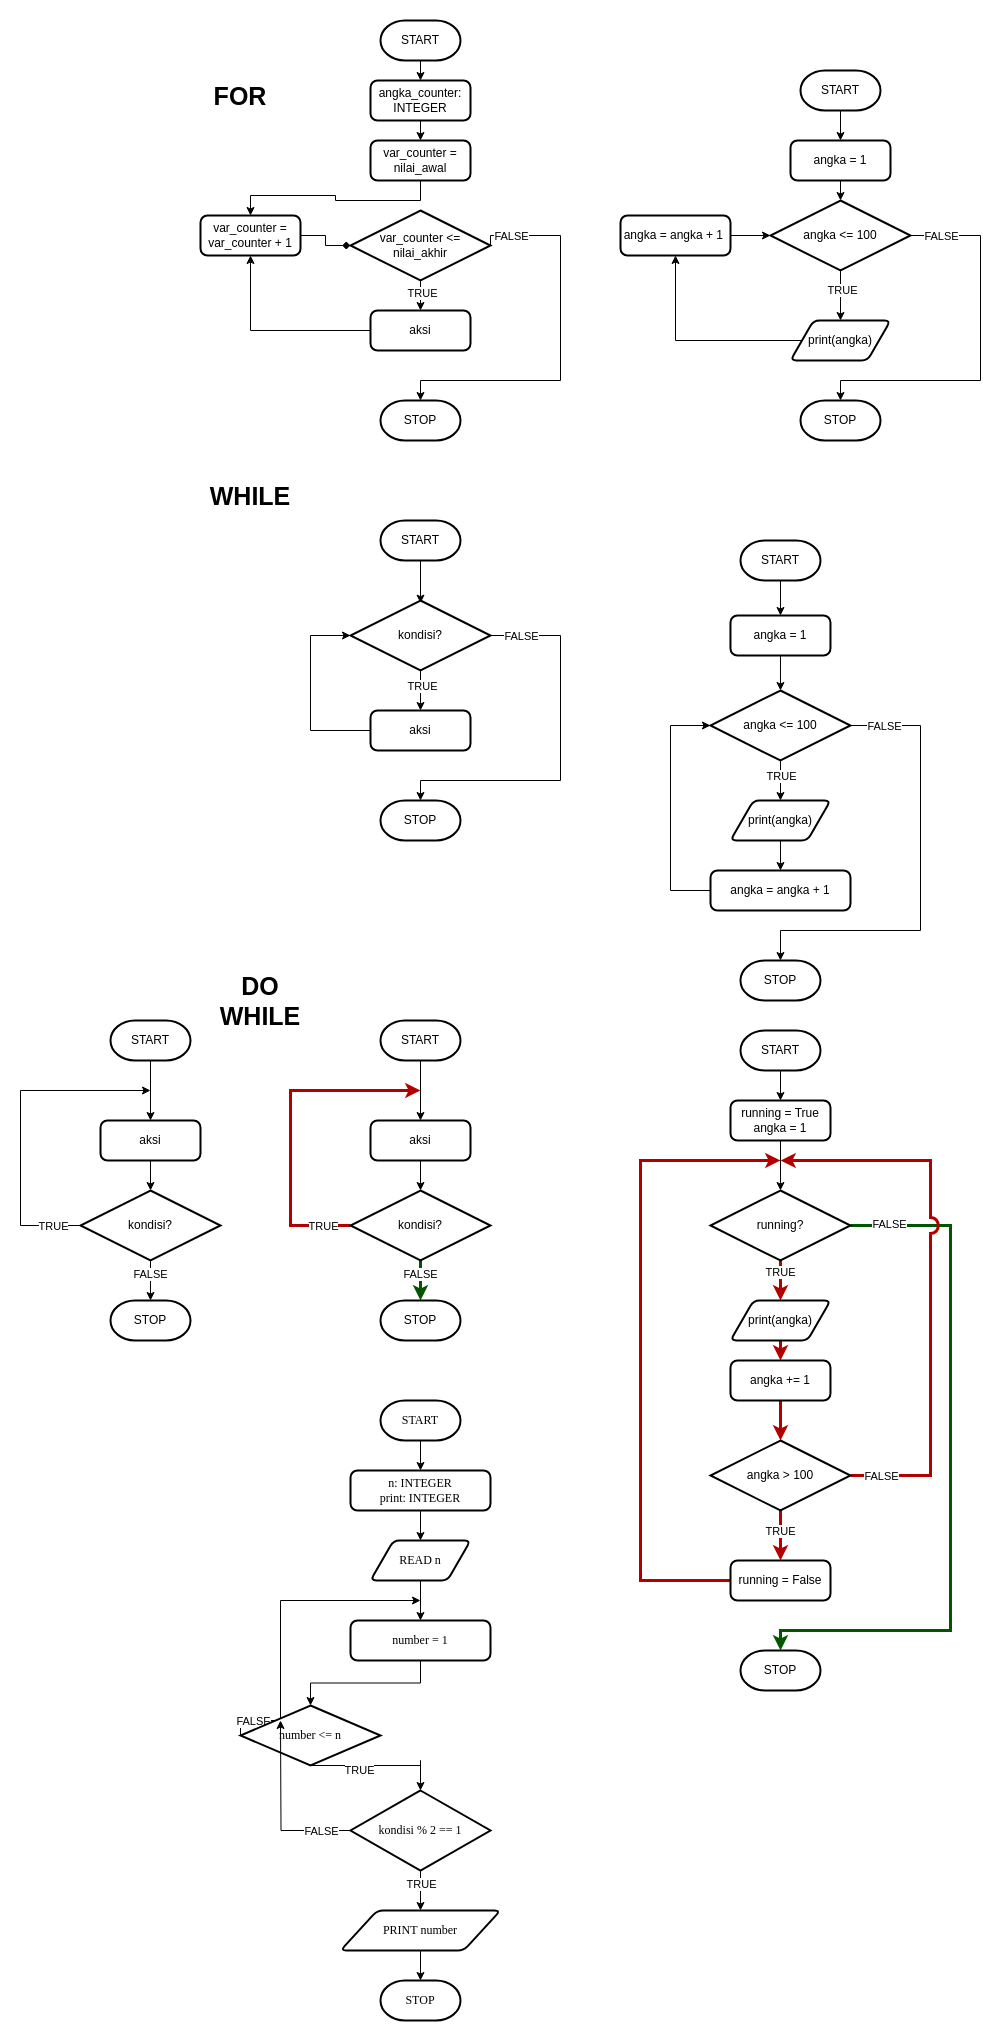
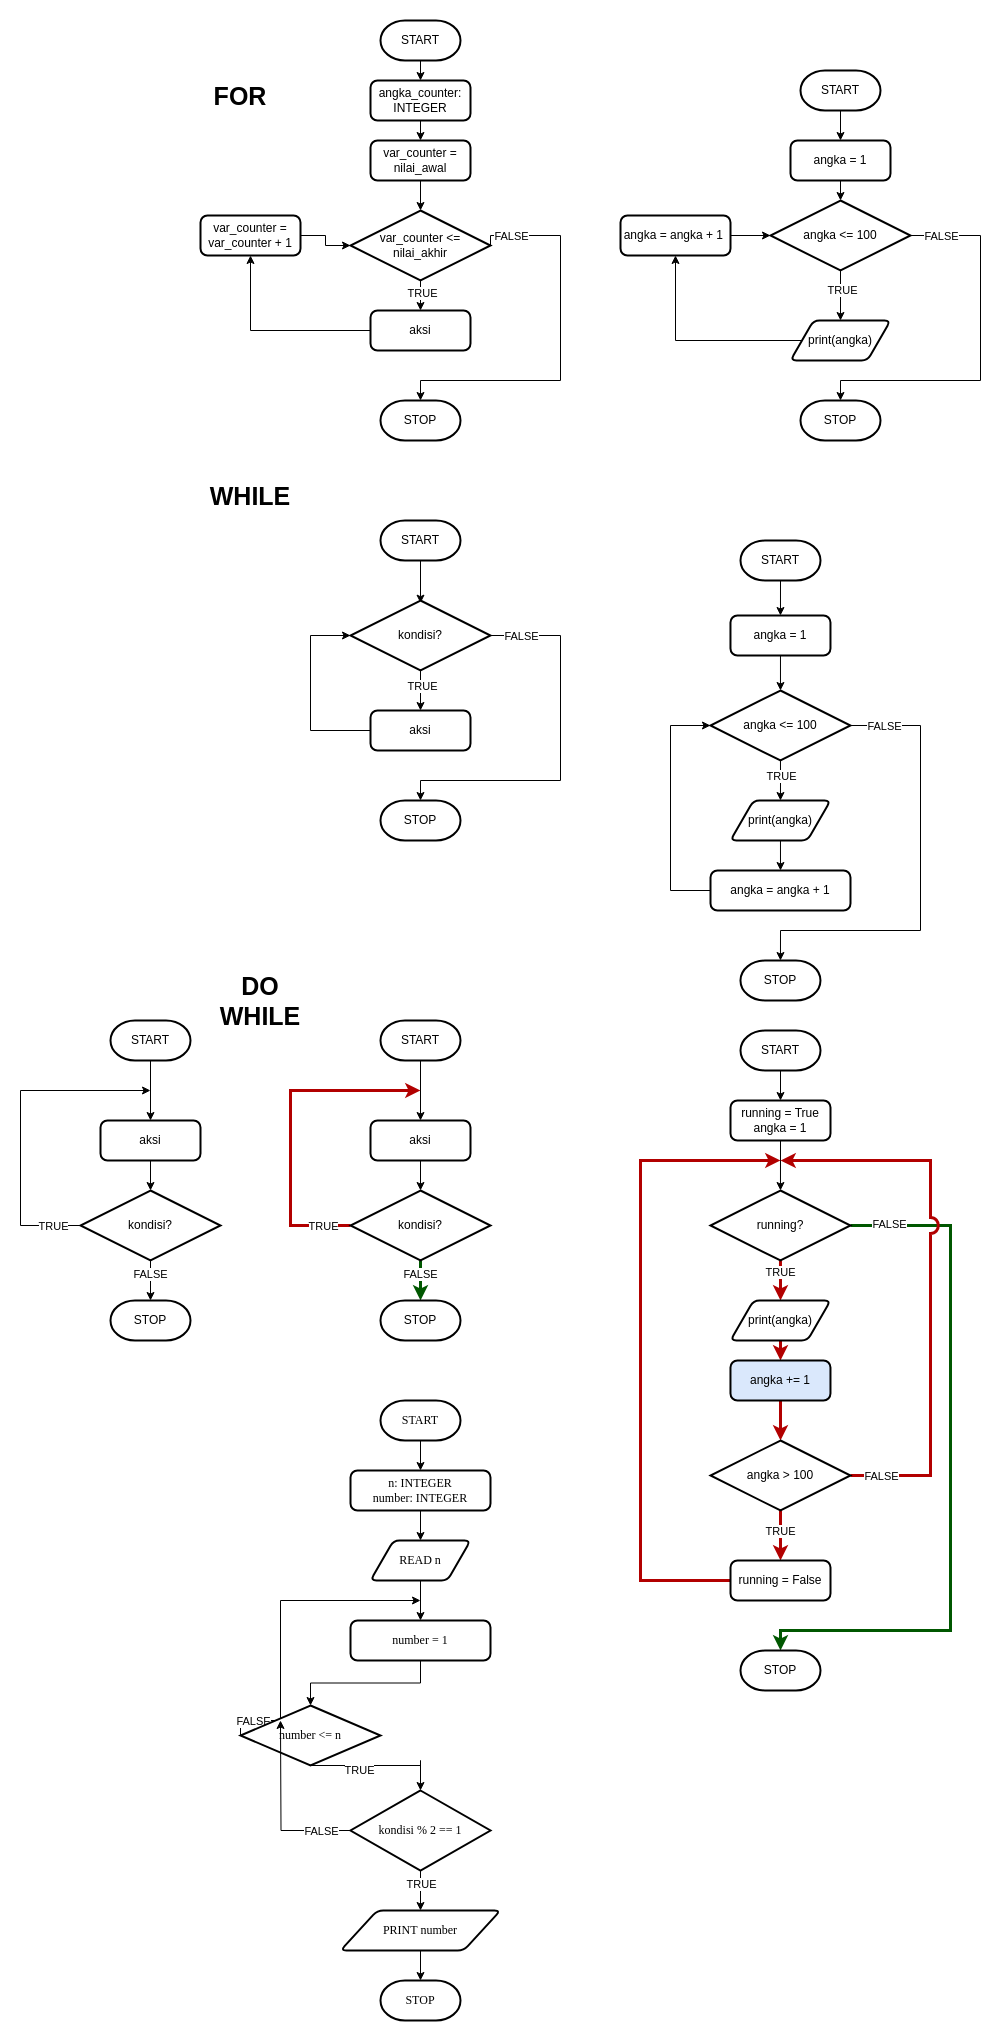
(334, 196) -> (421, 201)
(341, 246) -> (342, 246)
(780, 1381) -> (780, 1381)
(421, 1491) -> (421, 1491)
